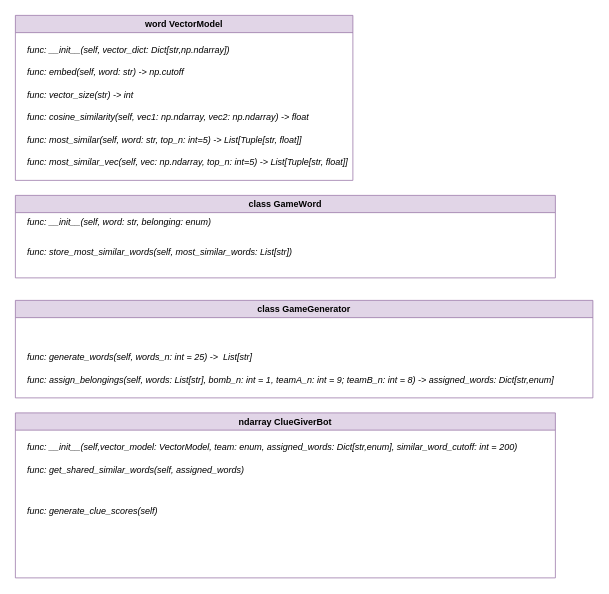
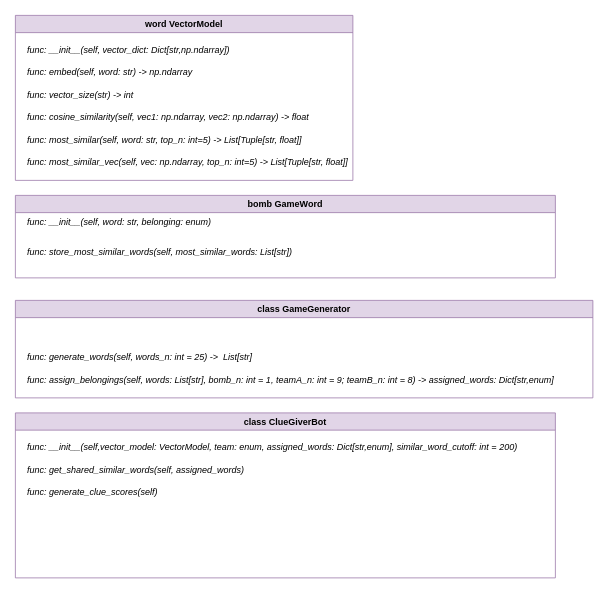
(119, 72) -> (121, 72)
(285, 204) -> (285, 204)
(285, 422) -> (285, 422)
(270, 510) -> (270, 492)
